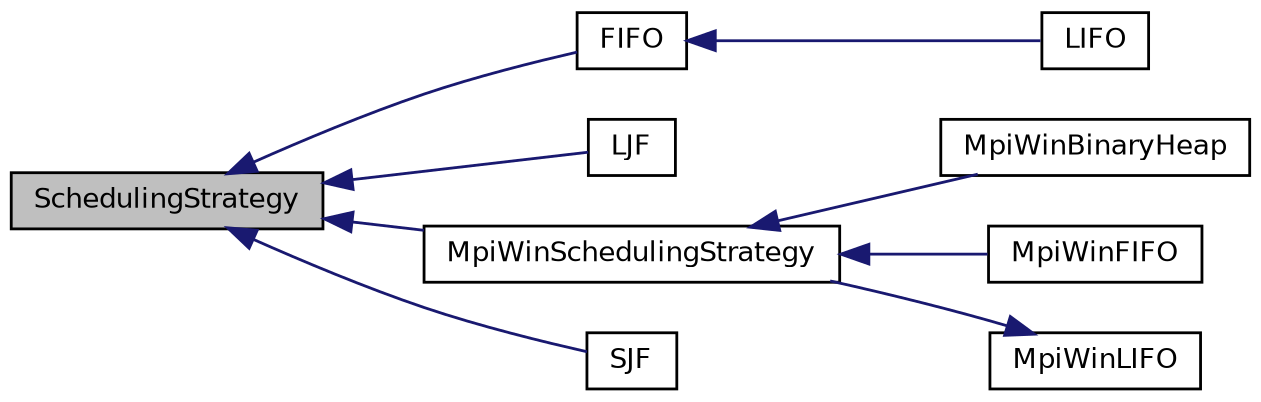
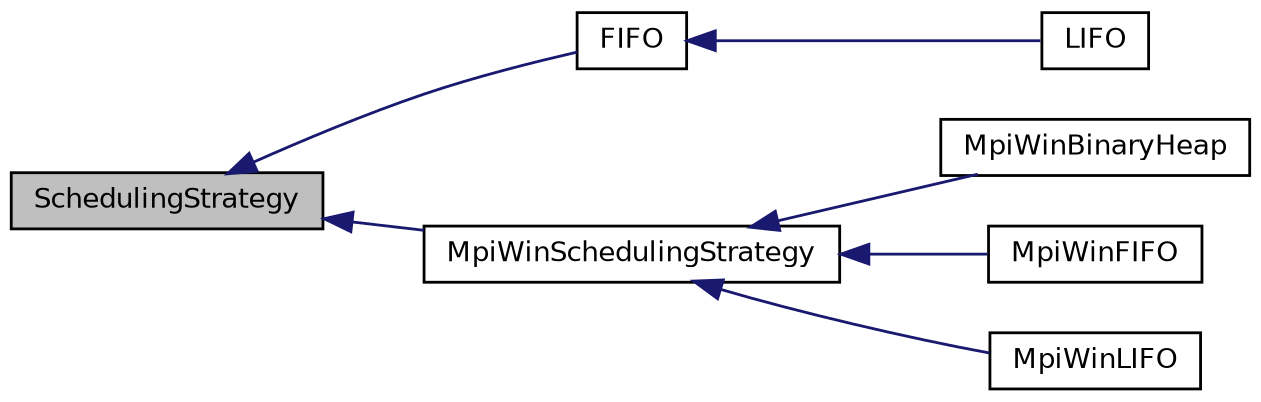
(632, 147) -> none
(919, 302) -> (854, 324)
(632, 361) -> none
